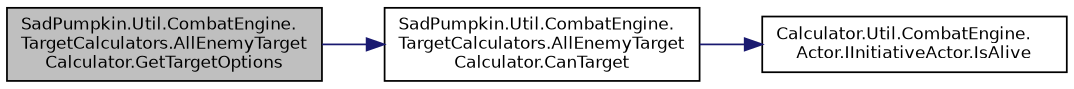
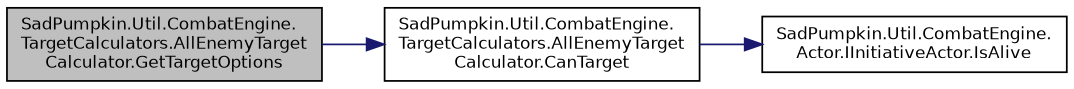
(915, 44) -> (915, 44)
